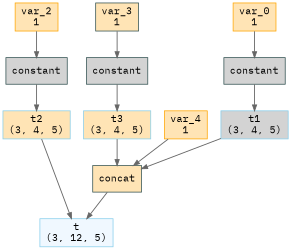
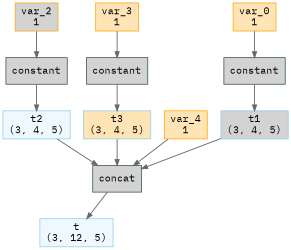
(37, 17) -> (37, 17)
(117, 17) -> (117, 17)
(37, 125) -> (37, 125)
(55, 176) -> (75, 151)
(117, 179) -> (117, 179)
